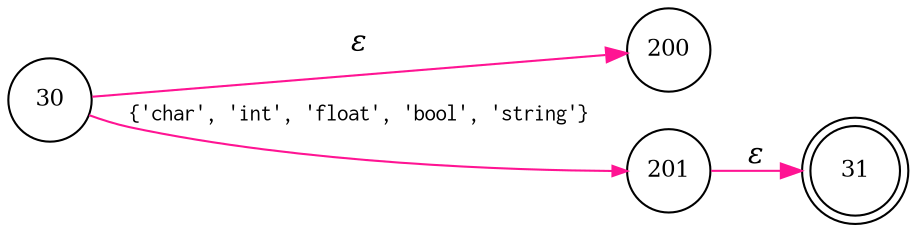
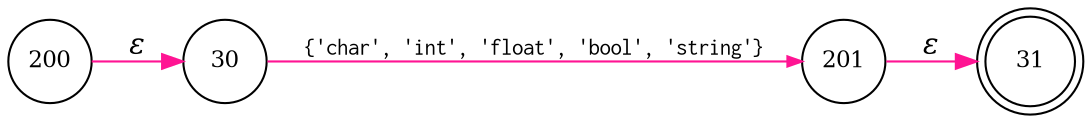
(349, 76) -> (127, 61)
